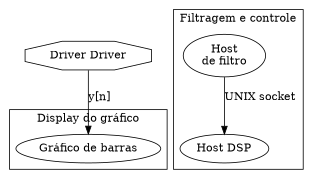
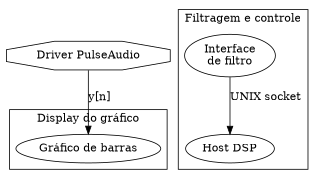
(88, 56) -> (88, 56)
(224, 56) -> (230, 56)
